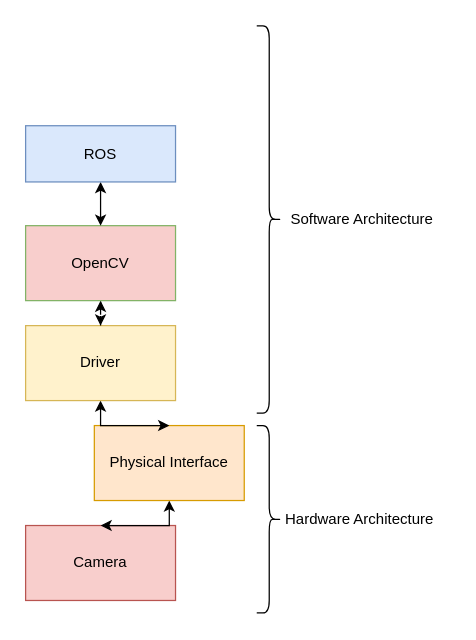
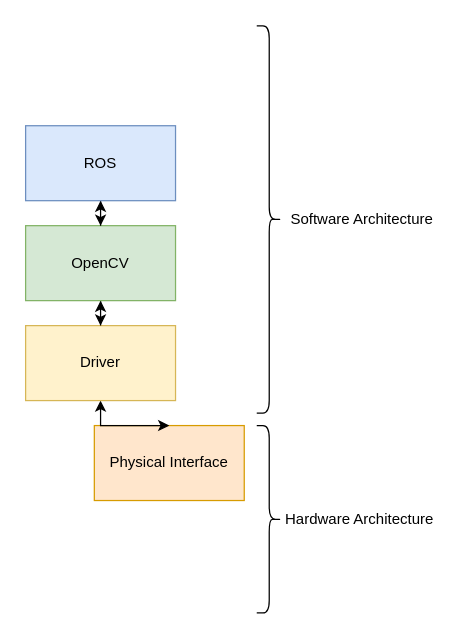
(101, 154) -> (101, 163)
(101, 263) -> (101, 263)
(101, 315) -> (101, 315)
(148, 526) -> none
(101, 563) -> none
